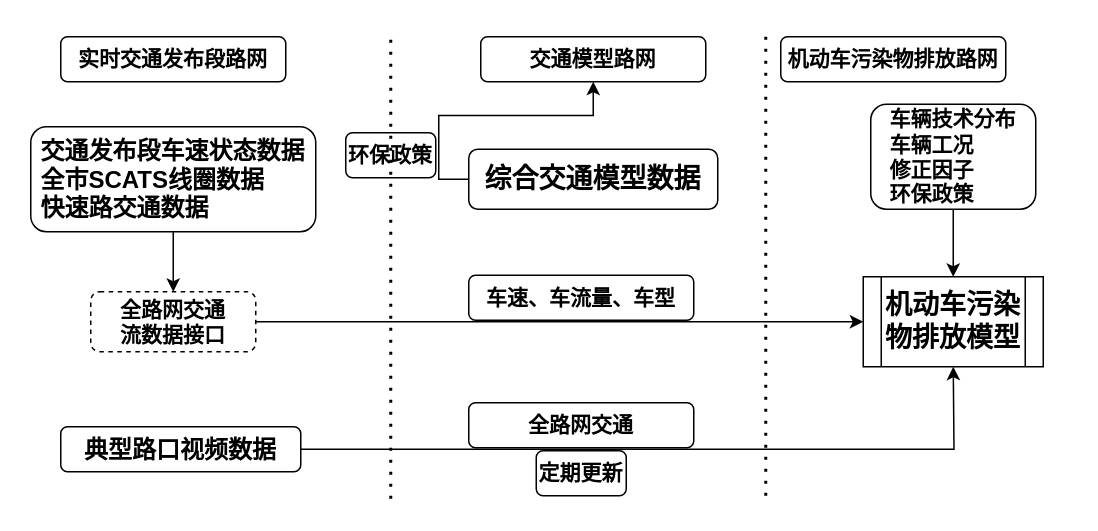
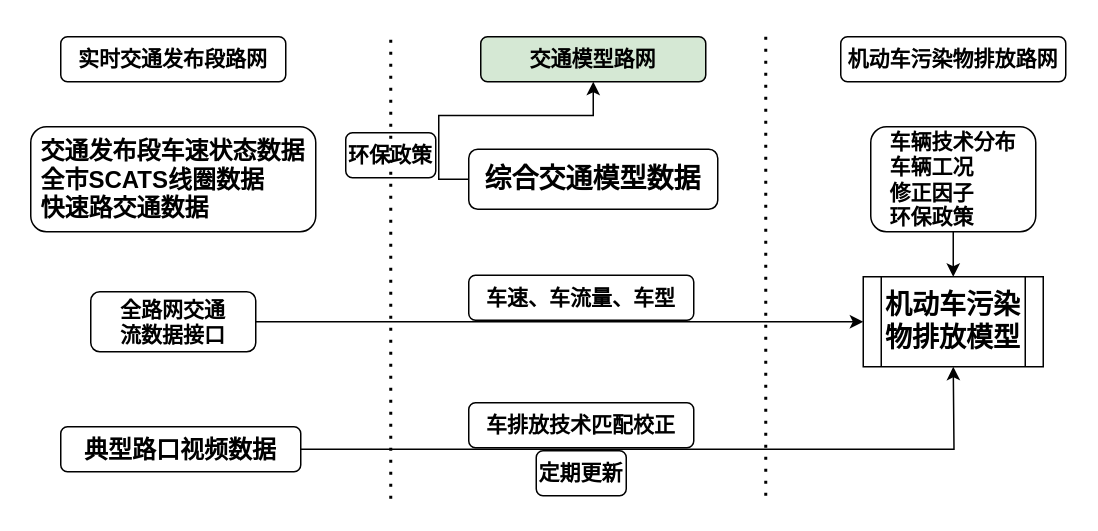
(593, 59) -> (593, 59)
(893, 59) -> (953, 59)
(953, 157) -> (953, 179)
(173, 257) -> none
(173, 322) -> (173, 322)
(581, 425) -> (581, 425)
